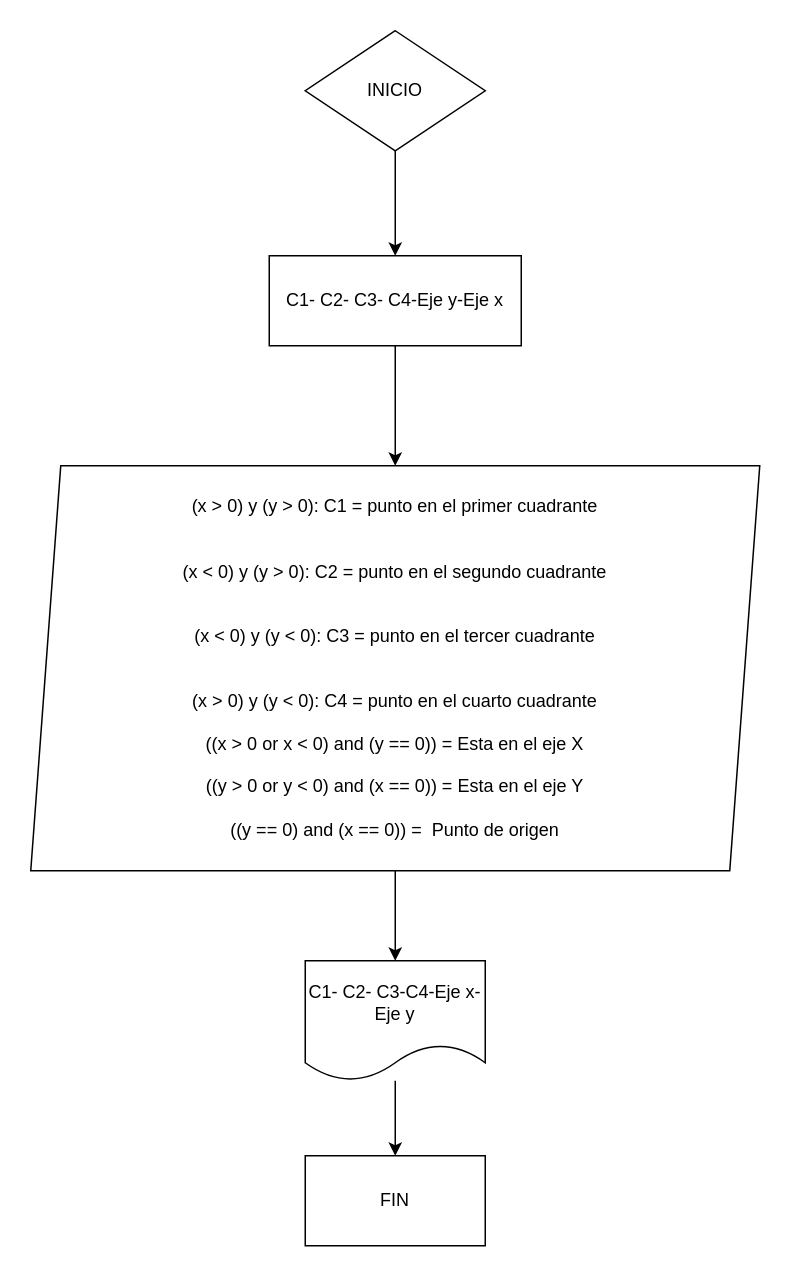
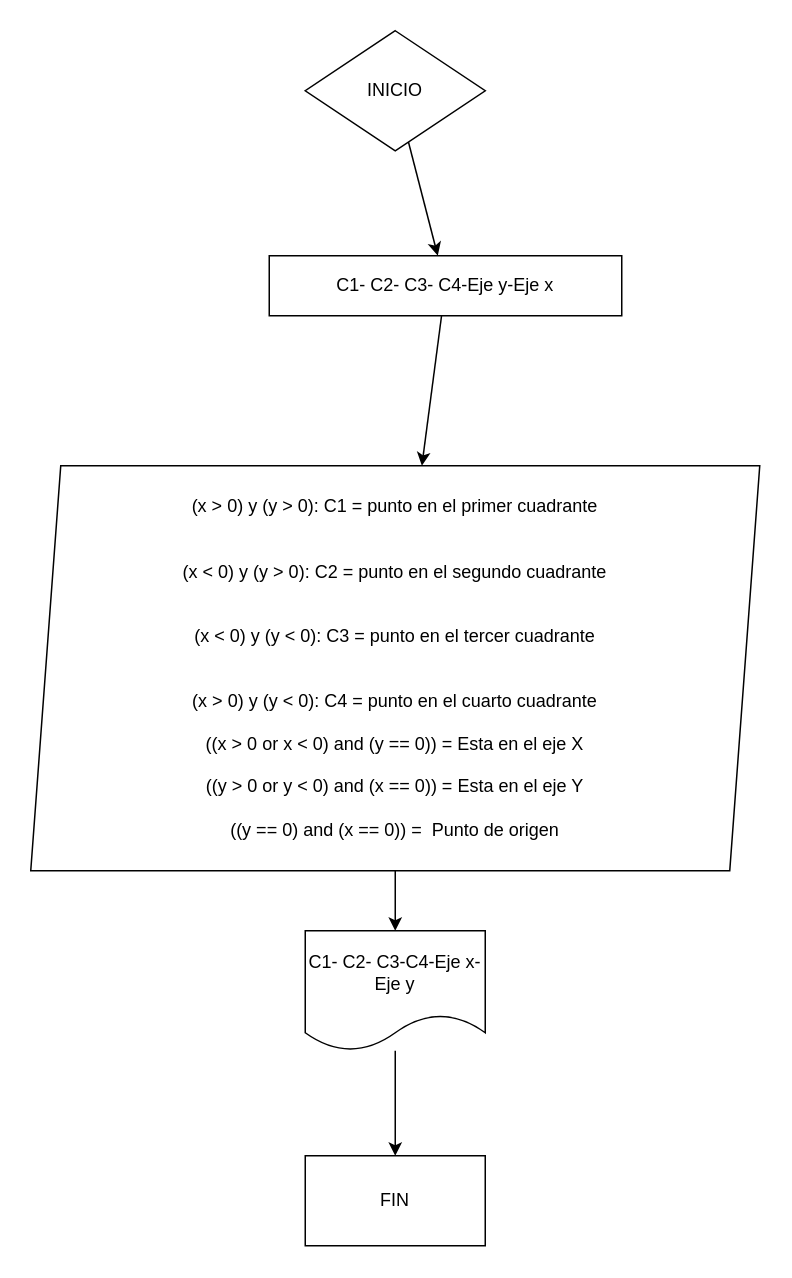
(395, 301) -> (446, 286)
(395, 1021) -> (395, 991)
